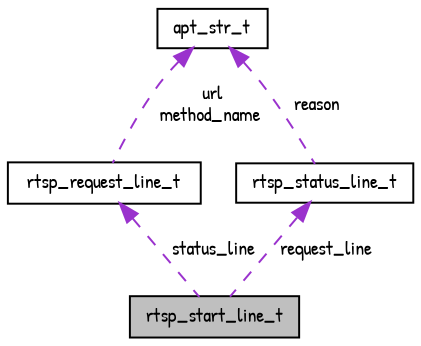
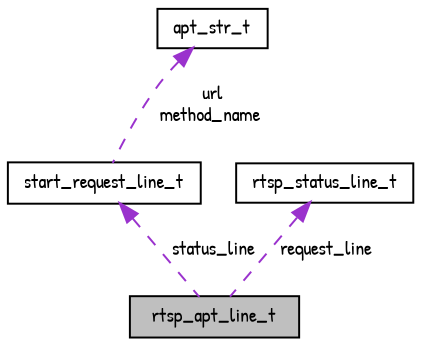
(282, 111) -> none
(104, 183) -> (104, 183)
(215, 317) -> (215, 317)
